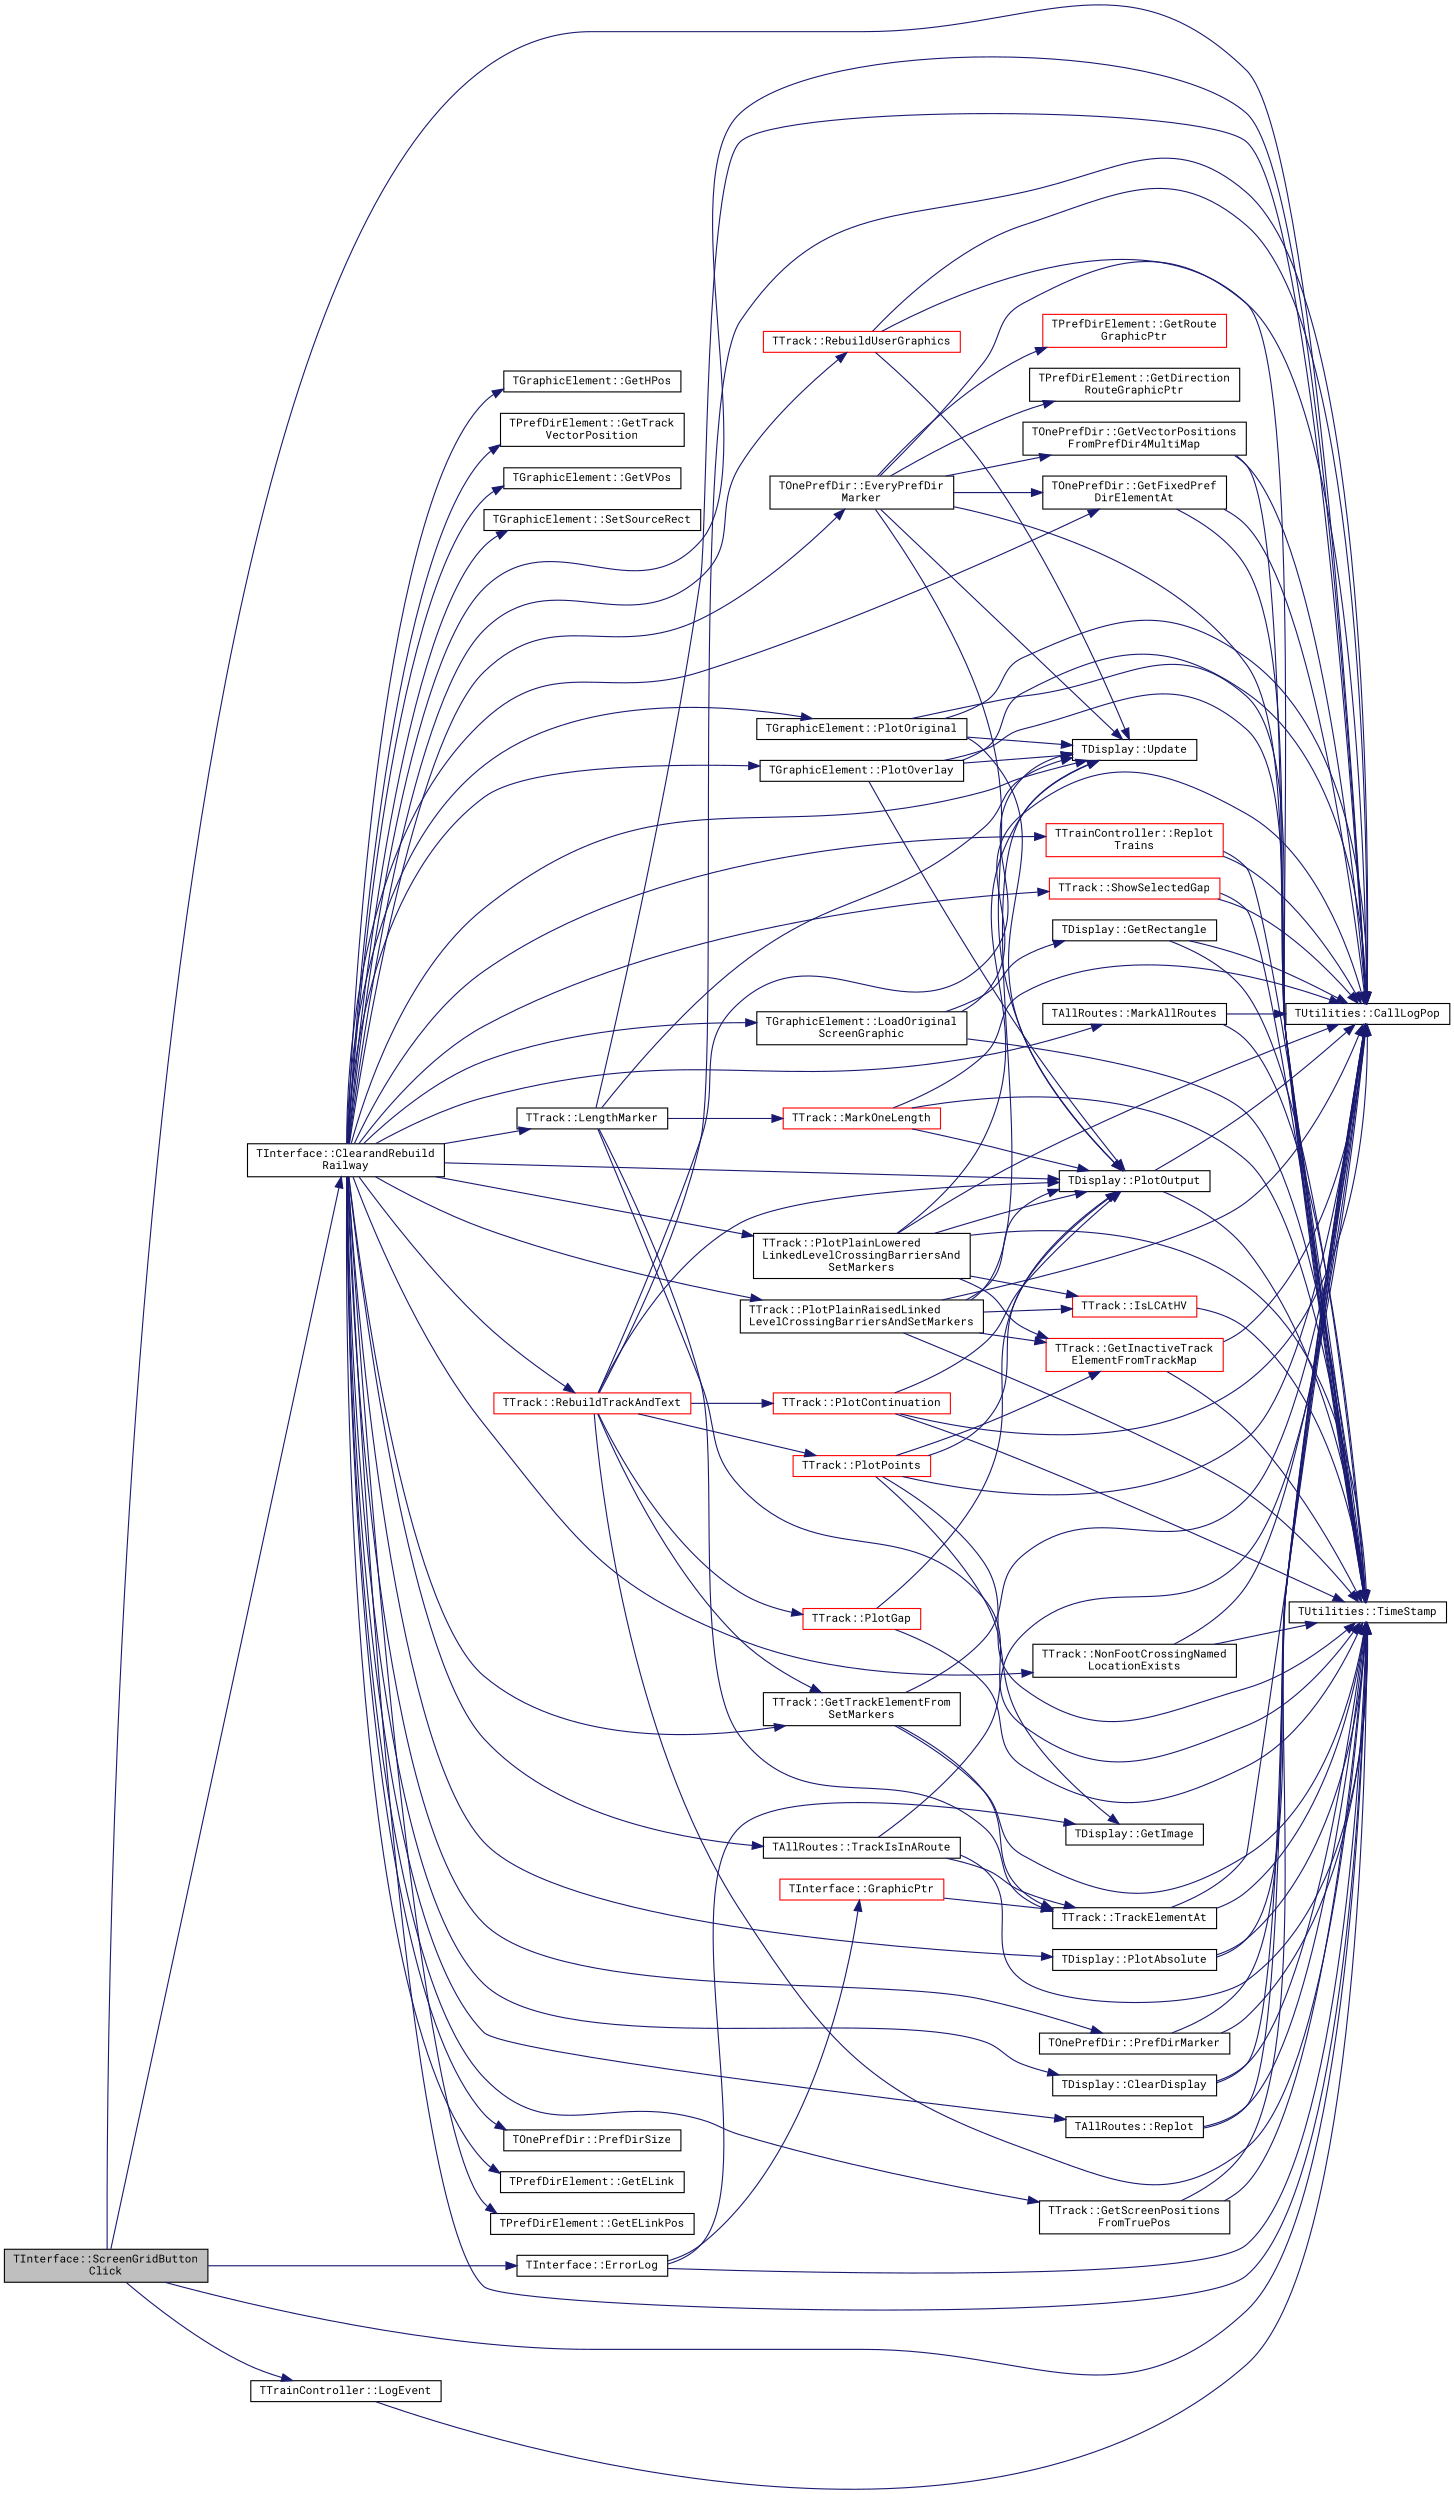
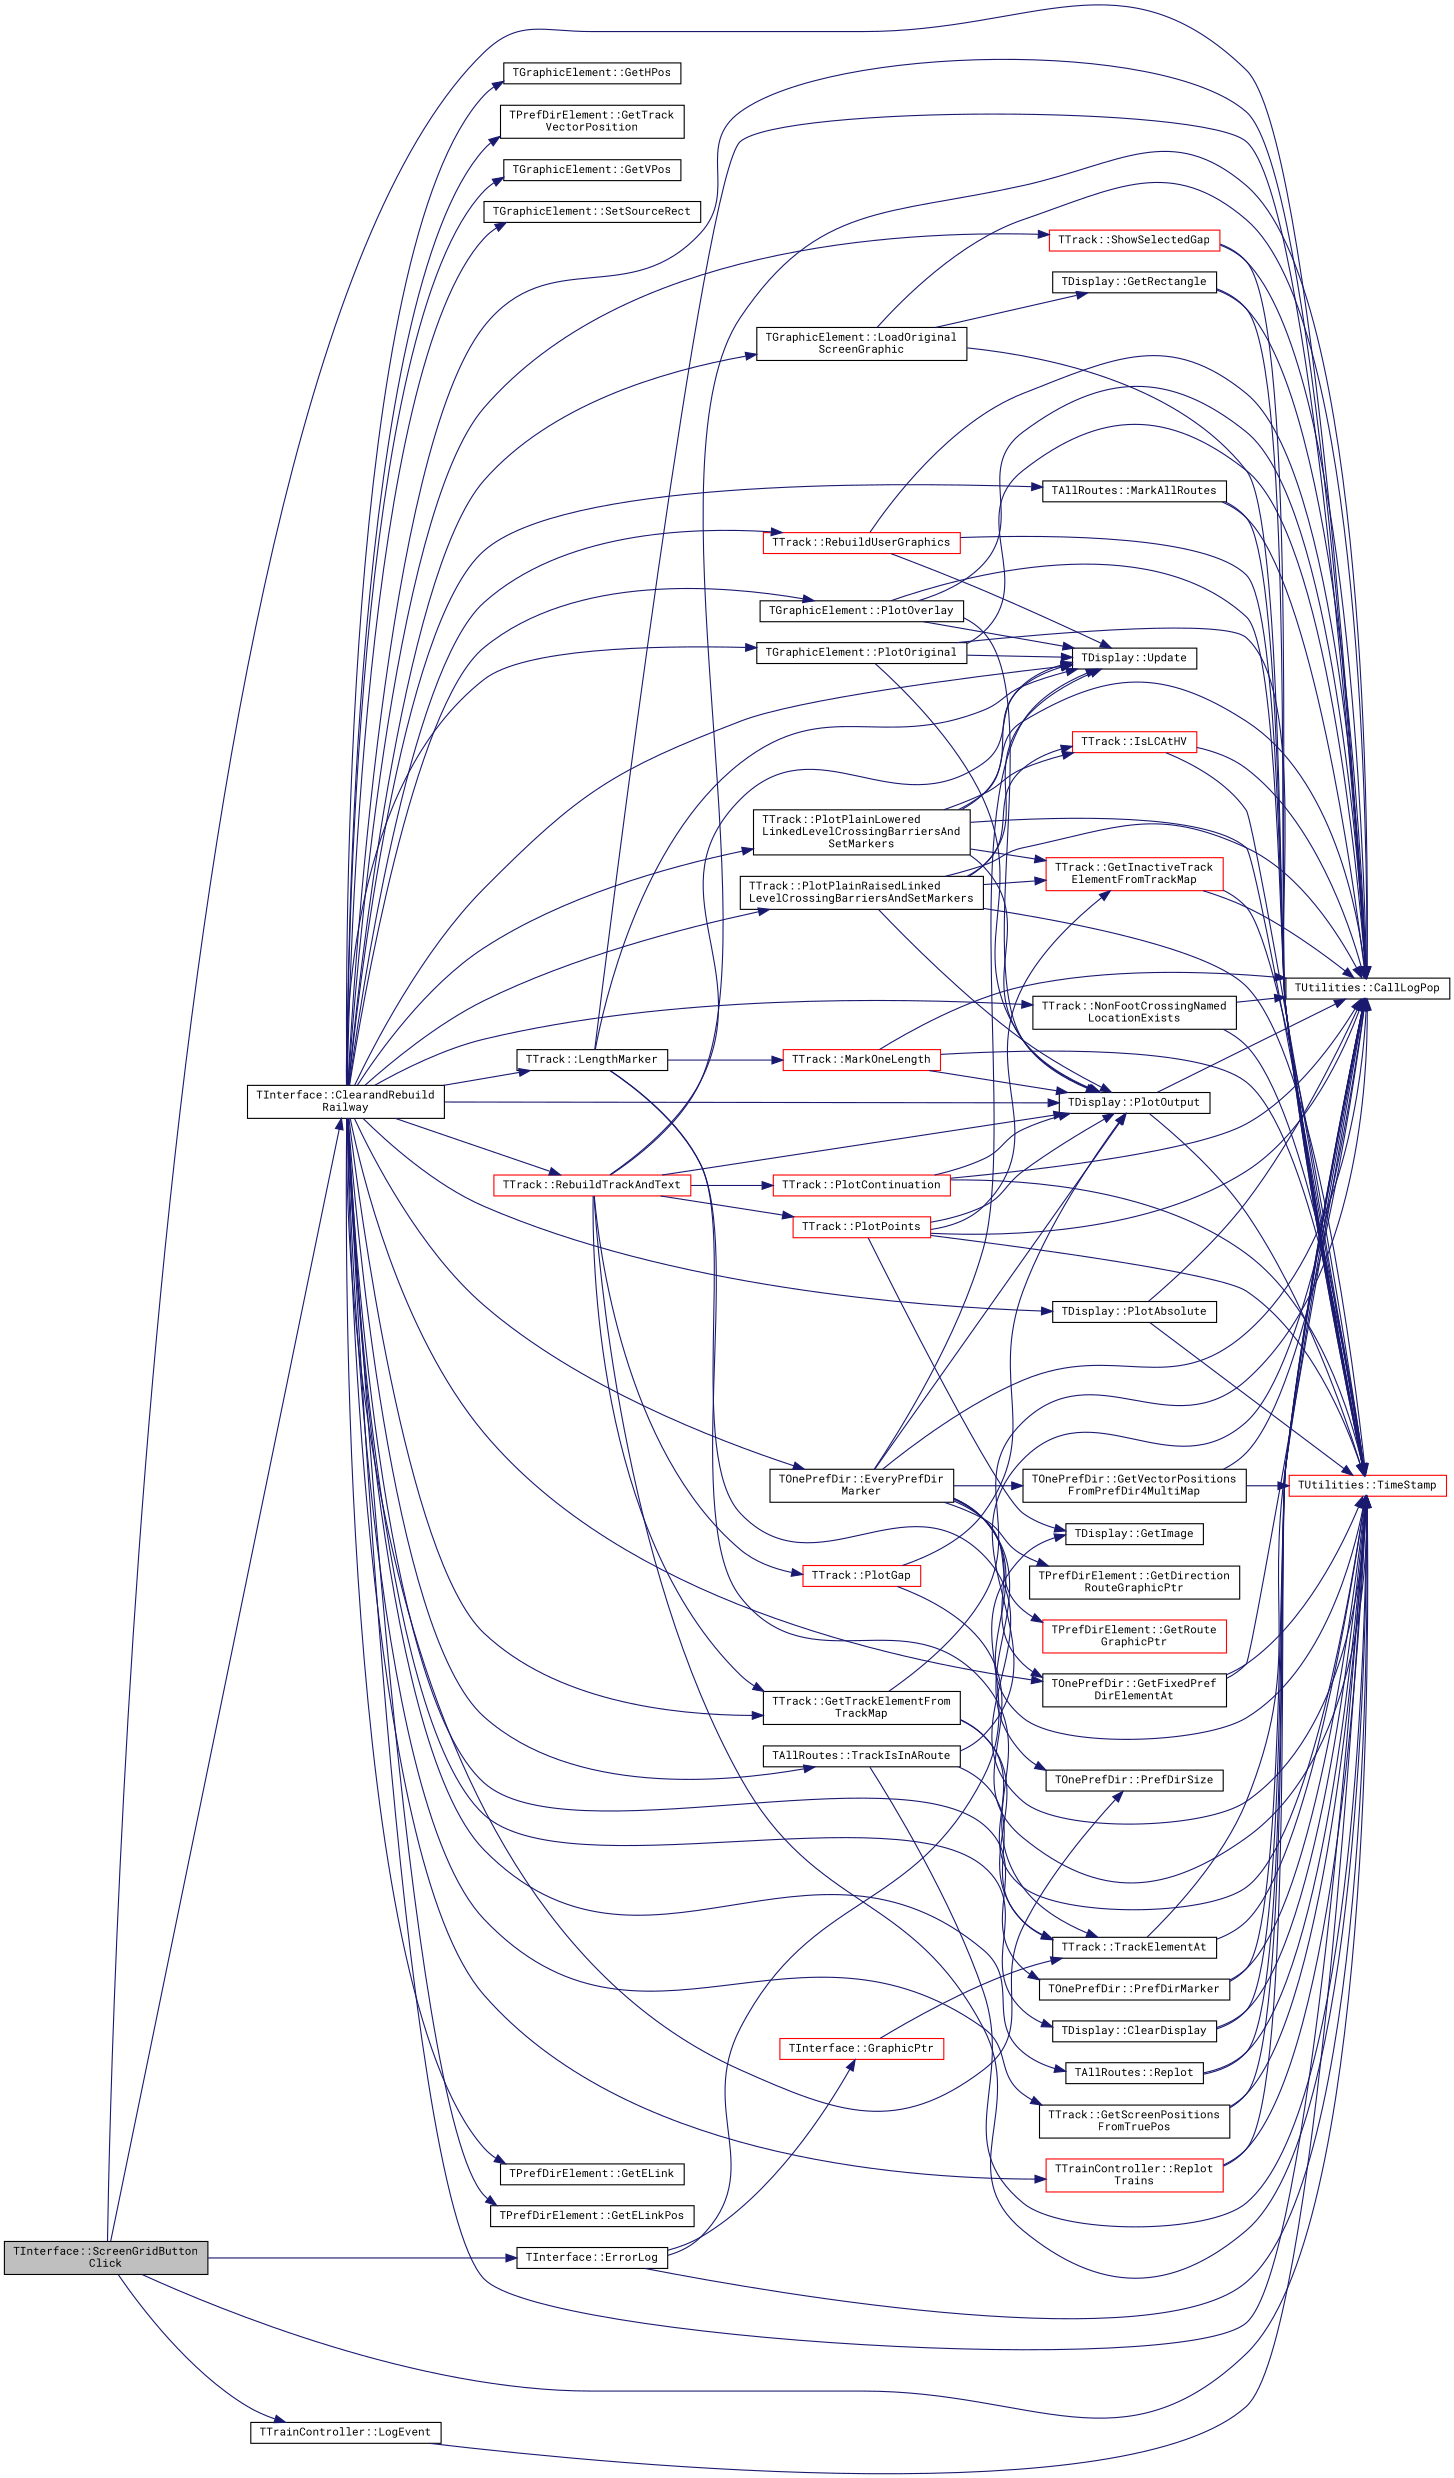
none -> (1305, 836)
(1368, 1612) -> (1368, 1486)
none -> (1004, 1627)
(862, 1709) -> (862, 1708)
